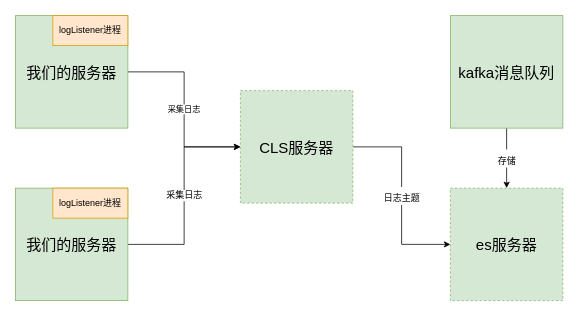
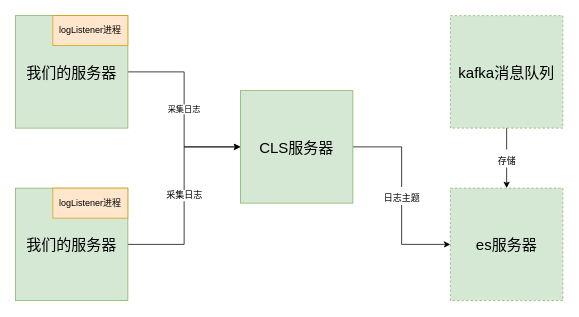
(507, 72) -> (507, 72)
(297, 147) -> (297, 147)
